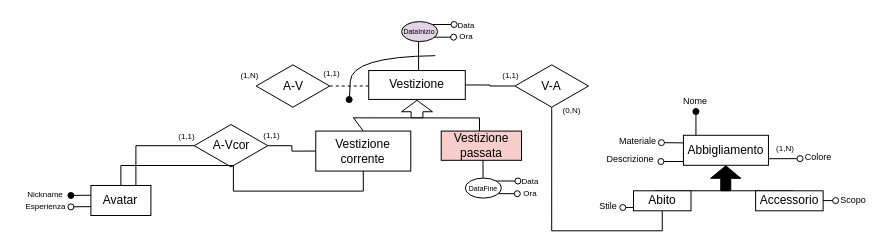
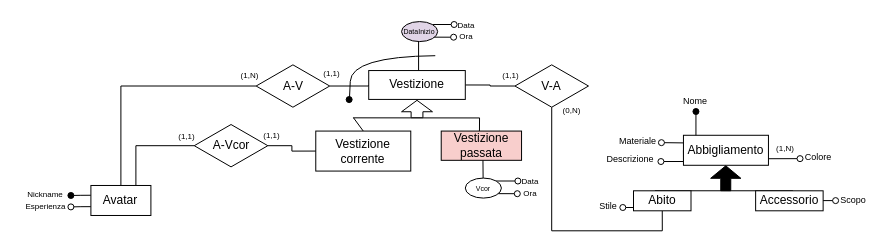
(348, 86) -> (348, 86)
(484, 189) -> (484, 189)
(238, 191) -> (148, 86)
